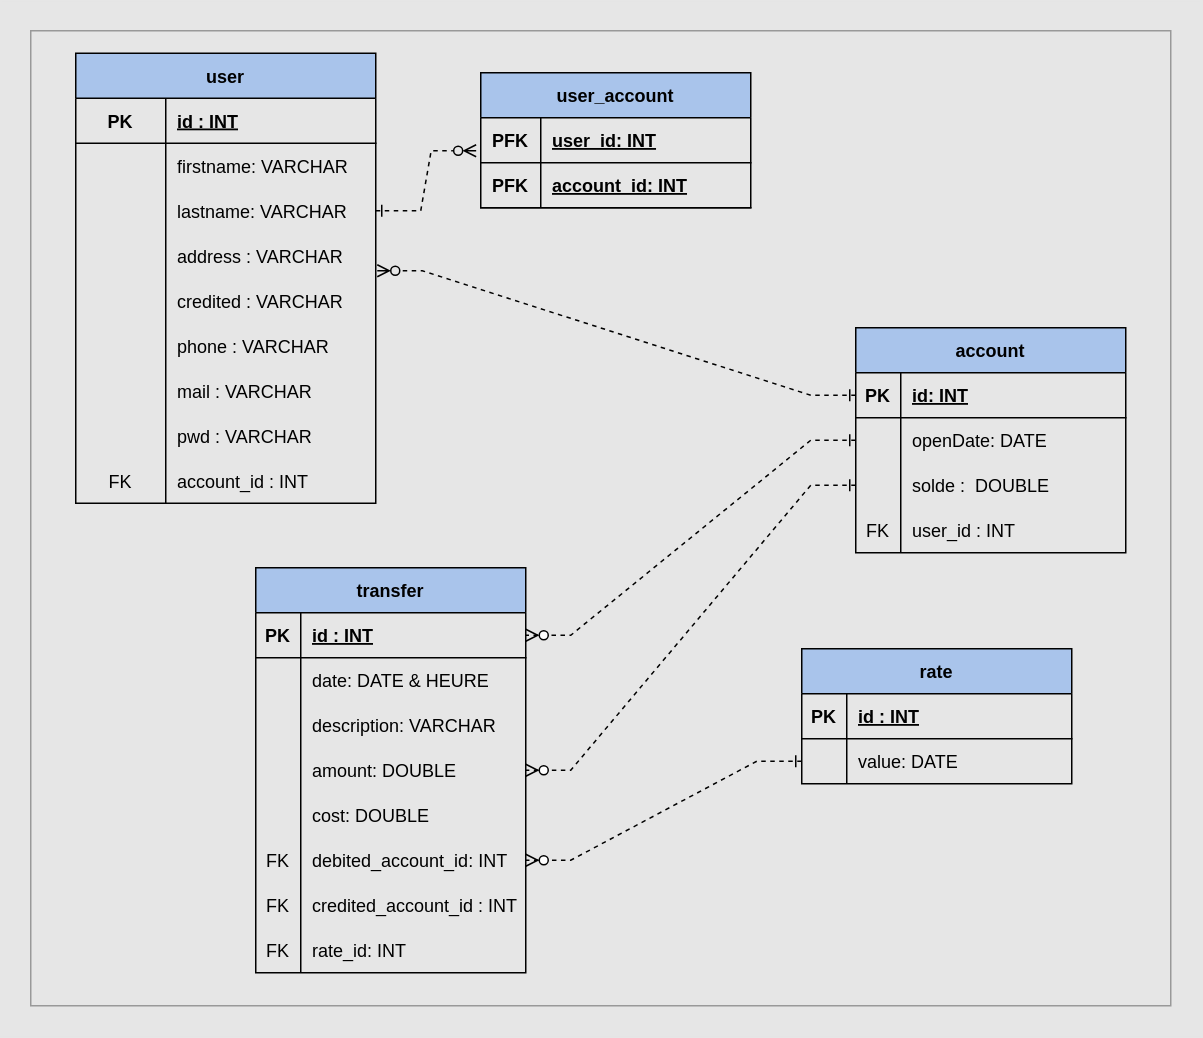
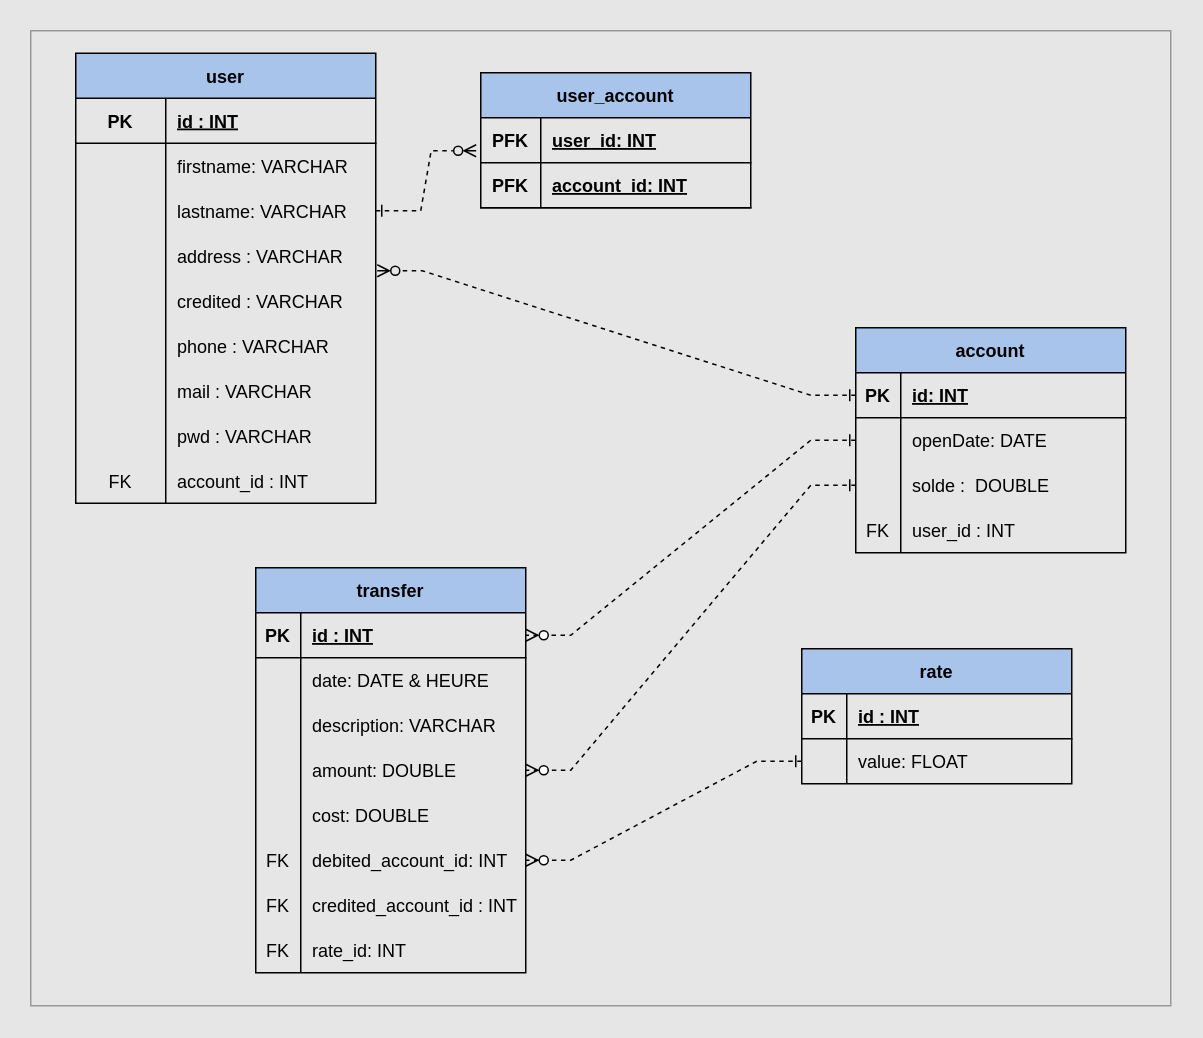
(906, 762) -> (911, 762)
